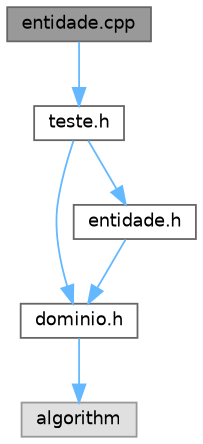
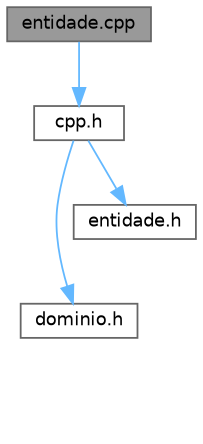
(79, 123) -> (79, 123)
(112, 264) -> none
(79, 420) -> none
